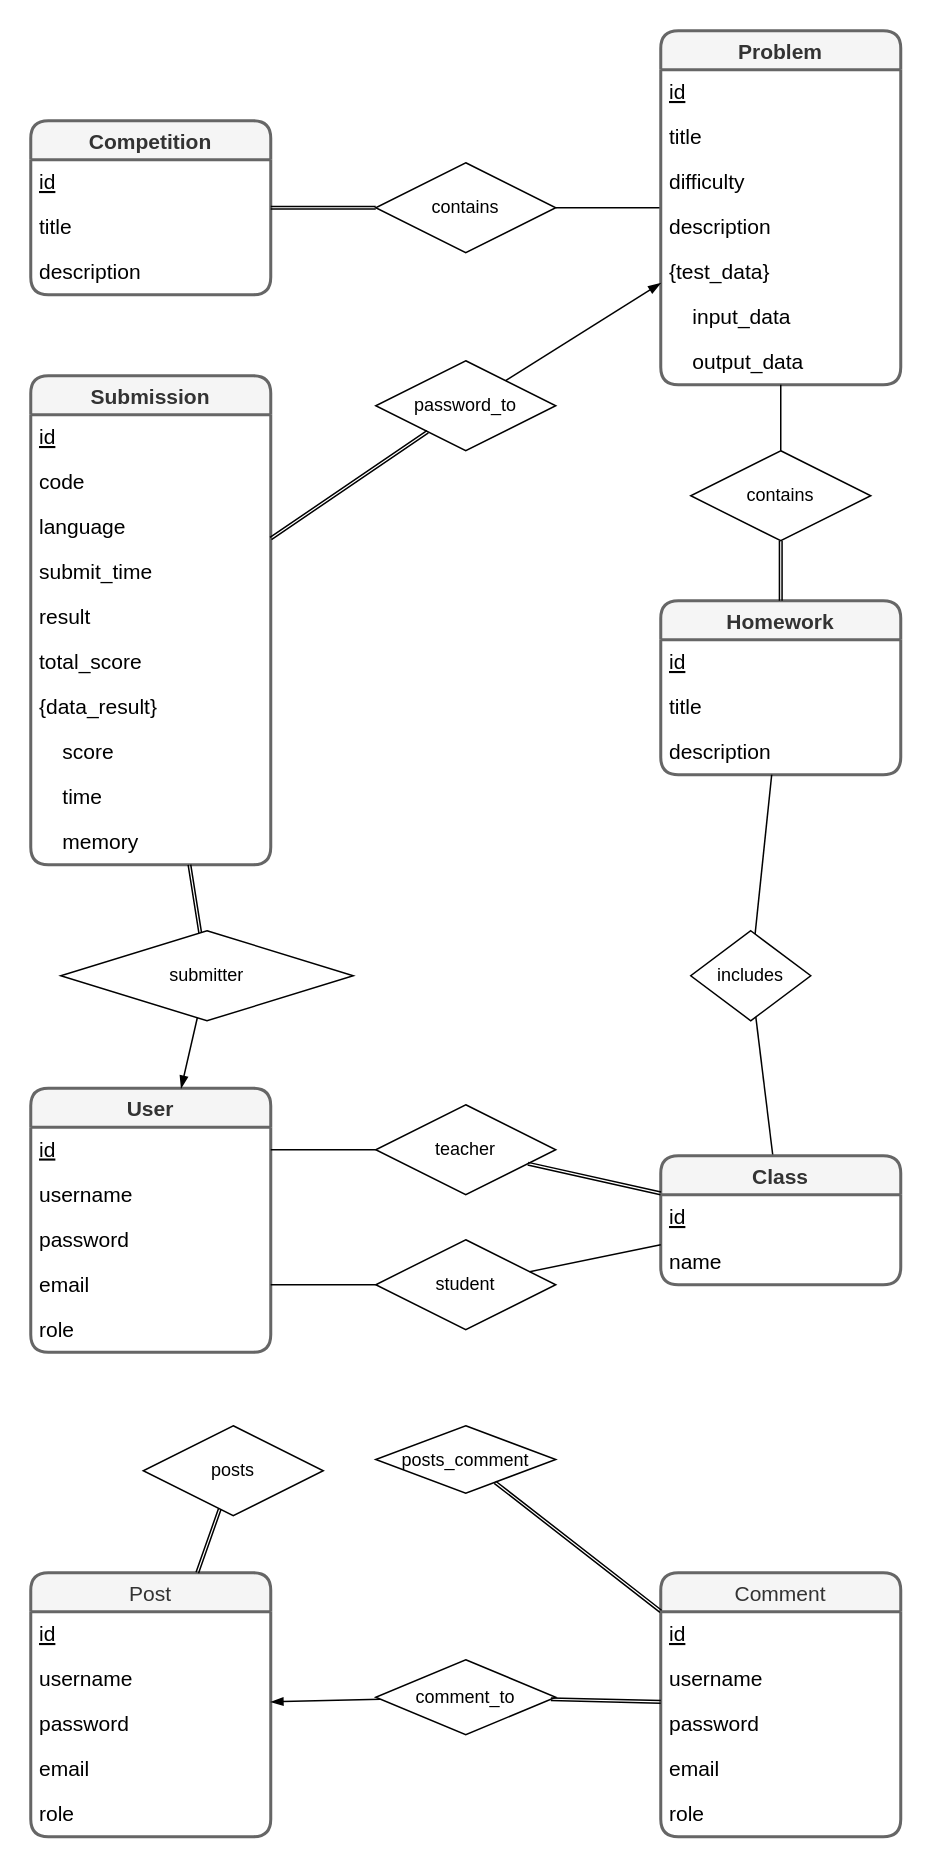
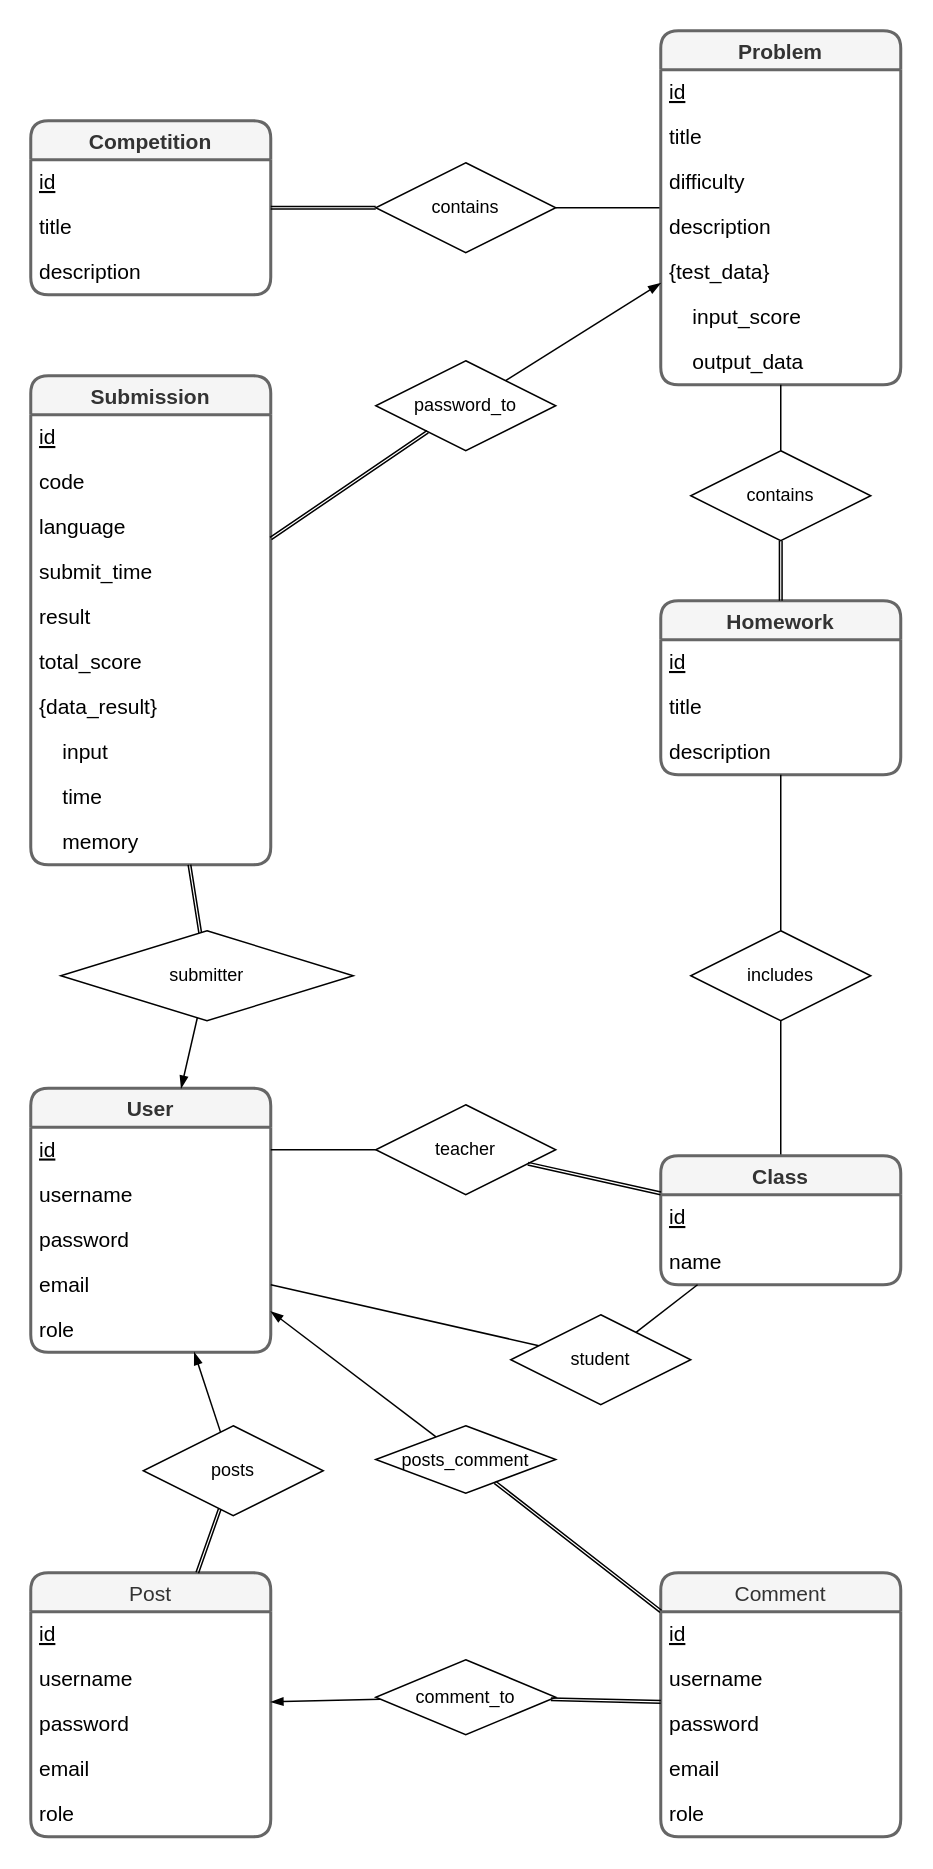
(725, 317) -> (731, 317)
(68, 752) -> (66, 752)
(751, 976) -> (781, 976)
(466, 1285) -> (601, 1360)
none -> (359, 1378)
none -> (209, 1398)
